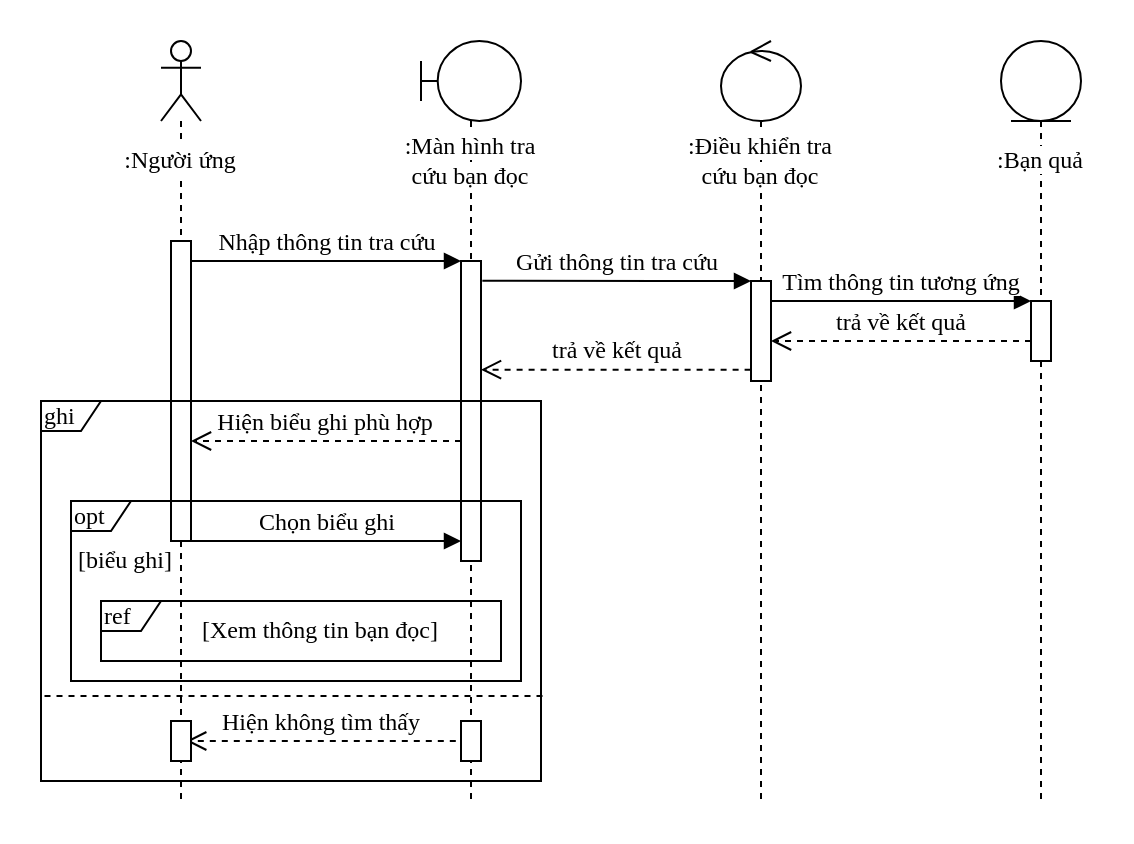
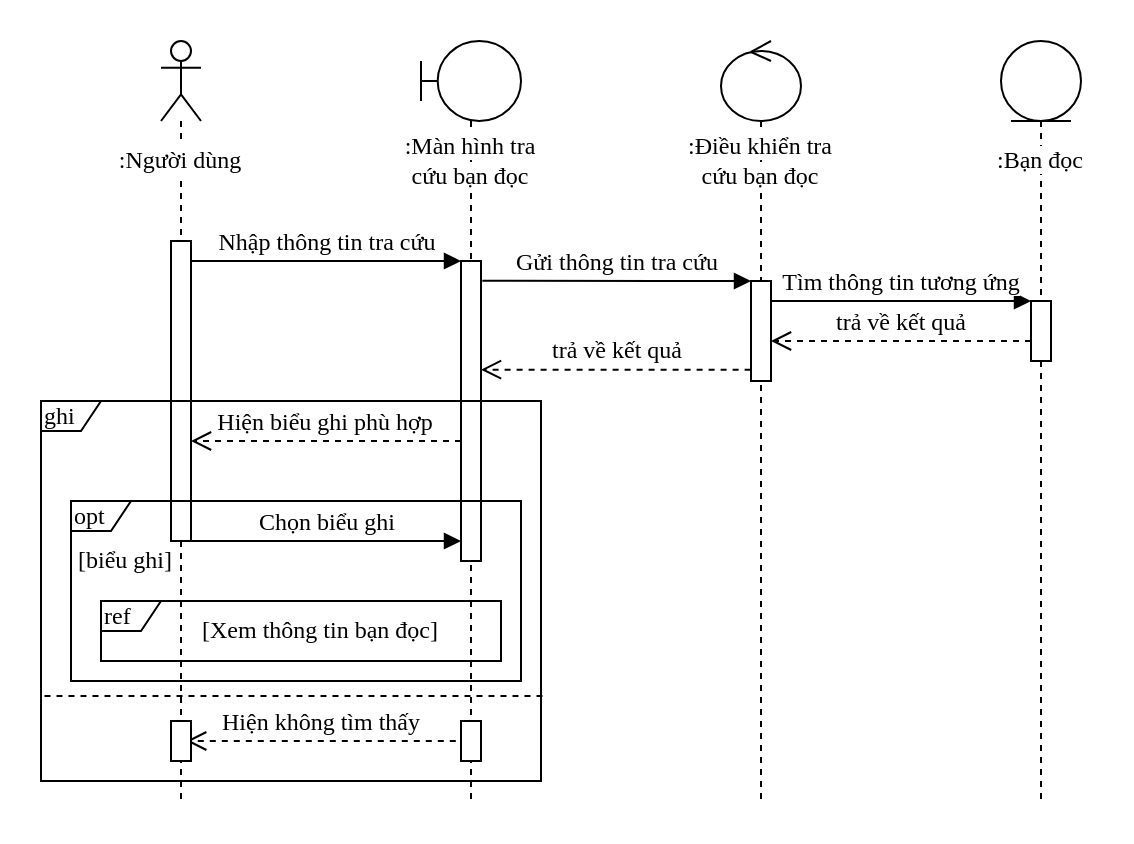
(181, 161) -> (181, 161)
(1041, 161) -> (1041, 161)
